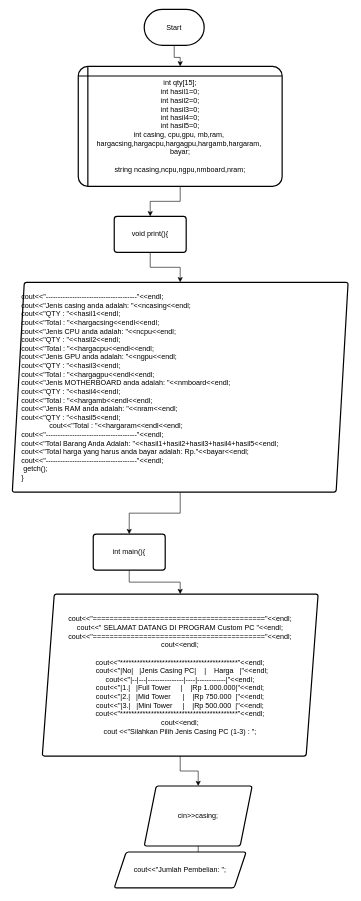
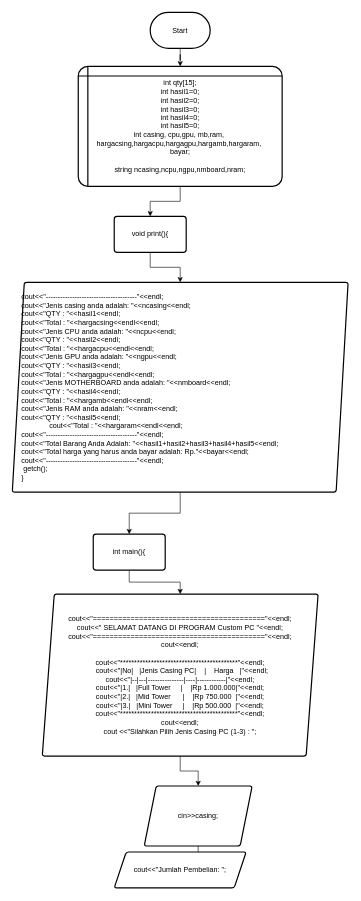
(174, 27) -> (180, 30)
